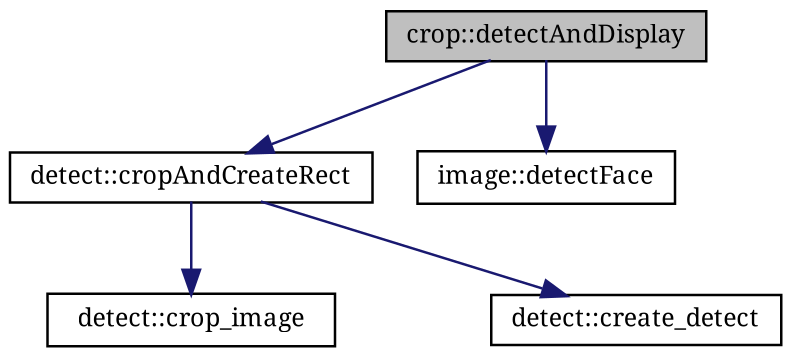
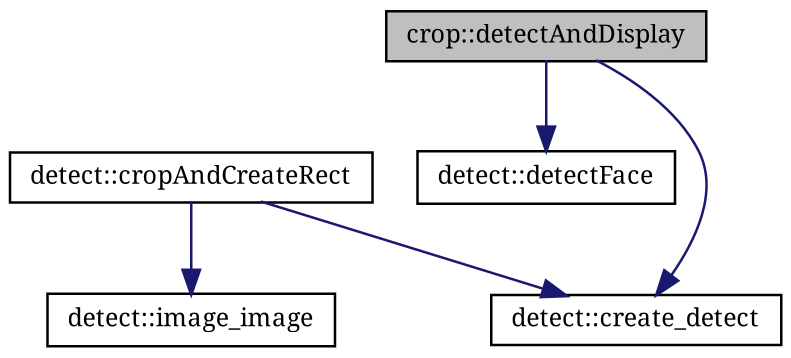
(381, 102) -> (697, 149)
(546, 178) -> (546, 178)
(191, 320) -> (191, 320)
